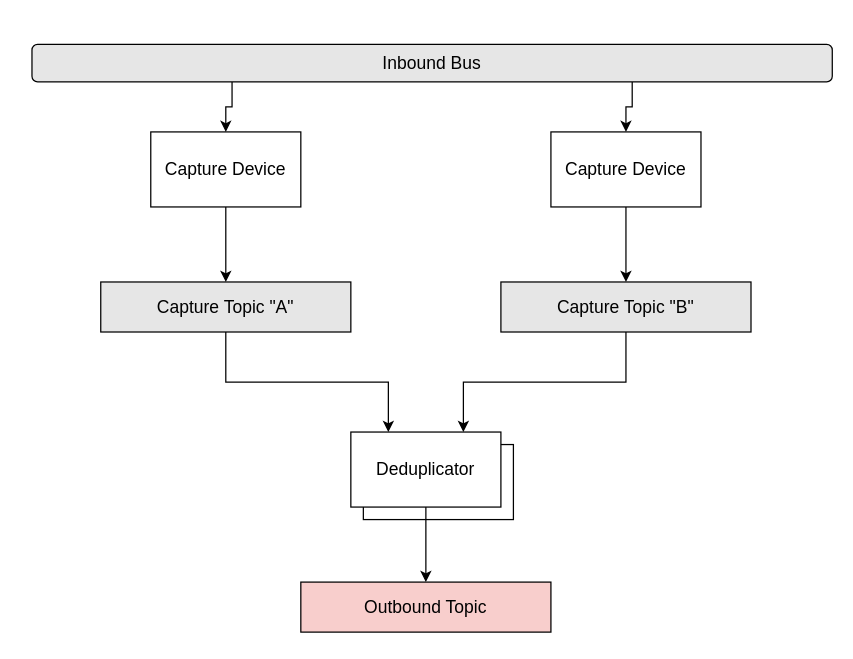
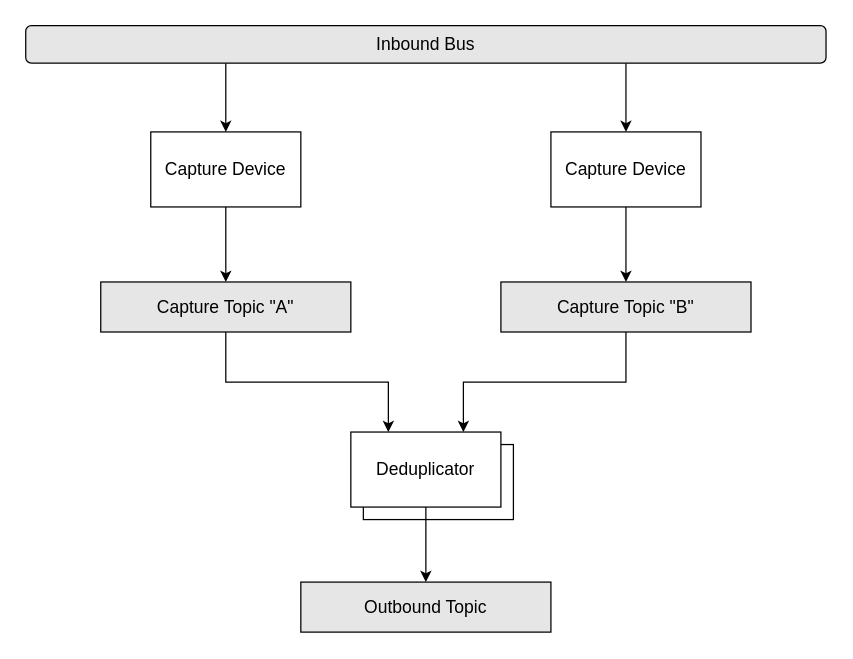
(432, 63) -> (426, 44)
(426, 607) -> (426, 607)
